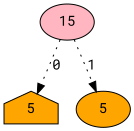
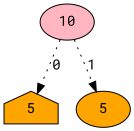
(67, 22) -> (67, 22)
